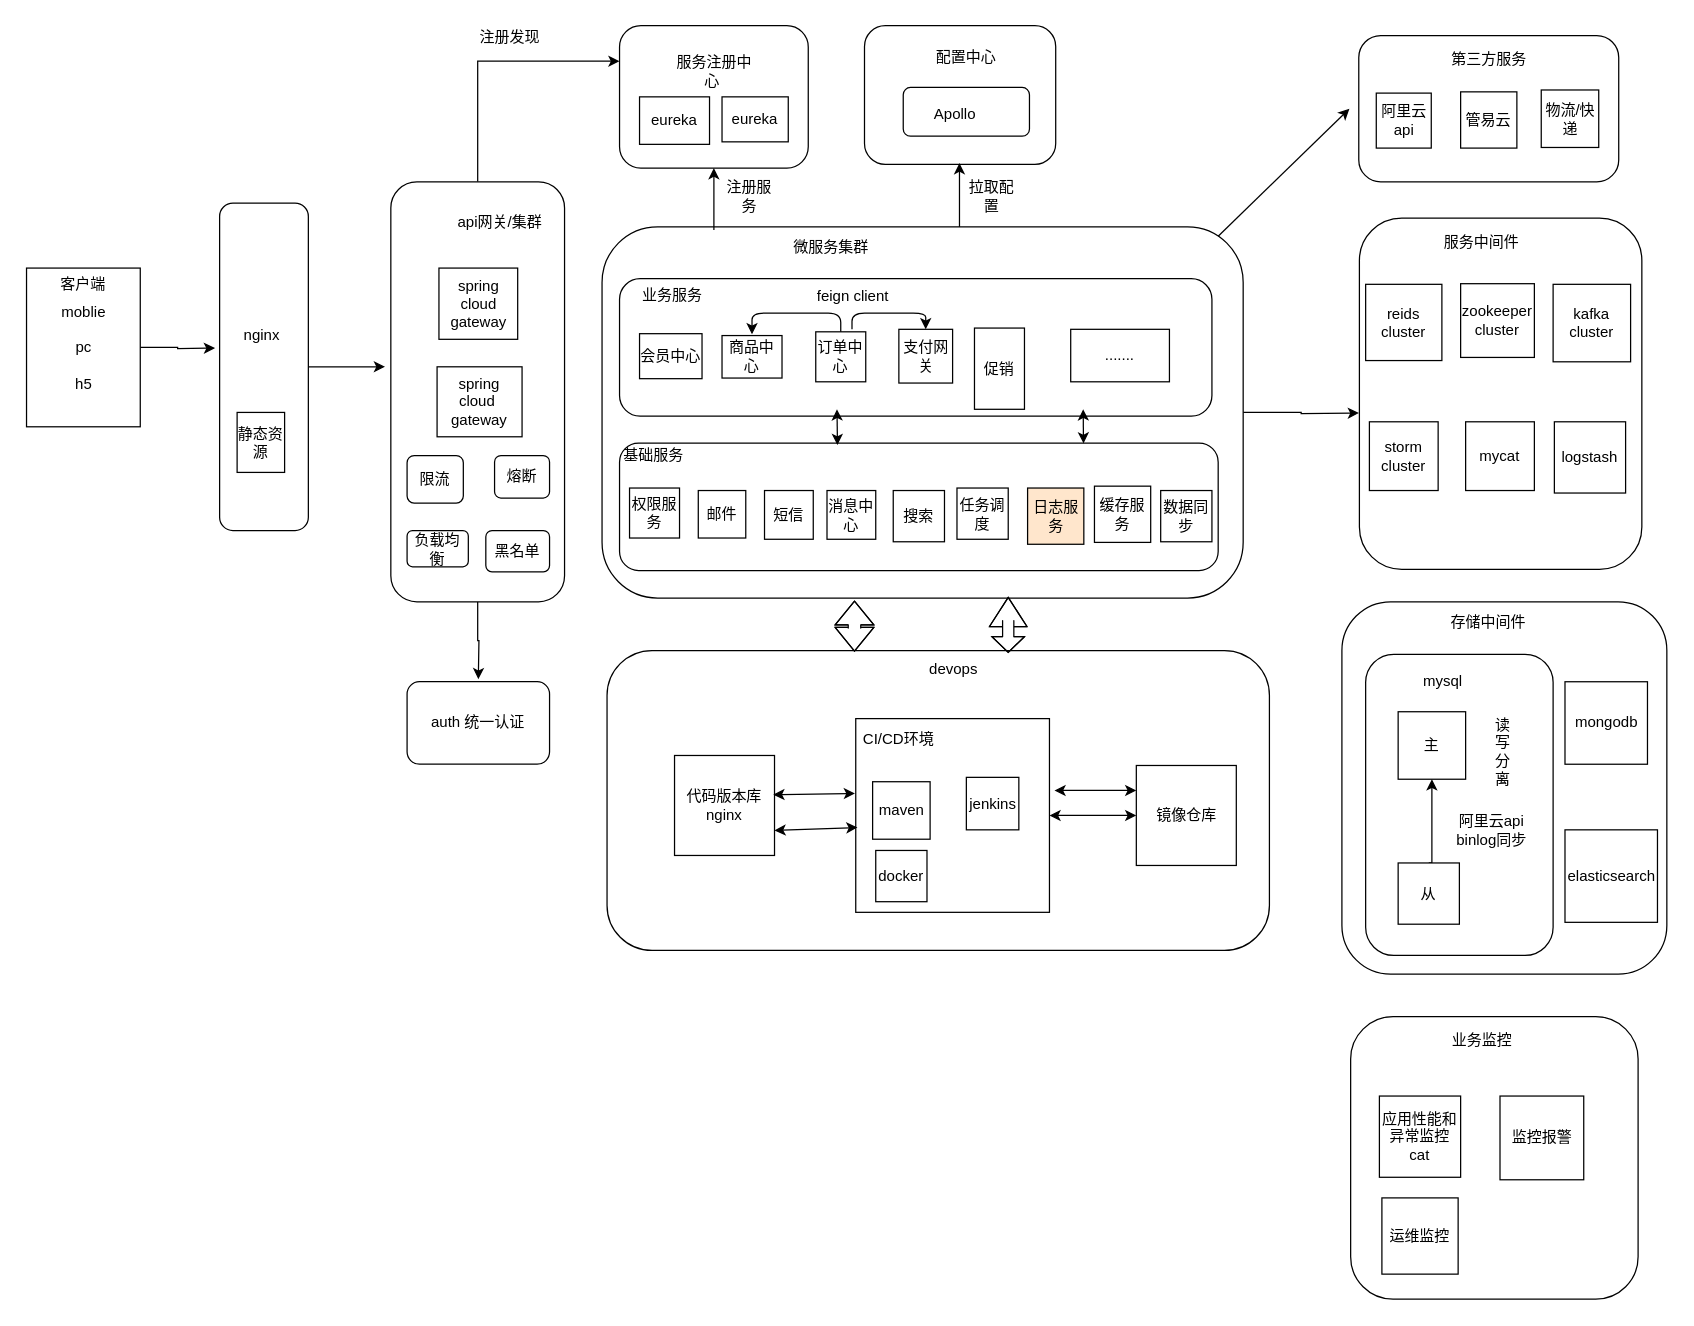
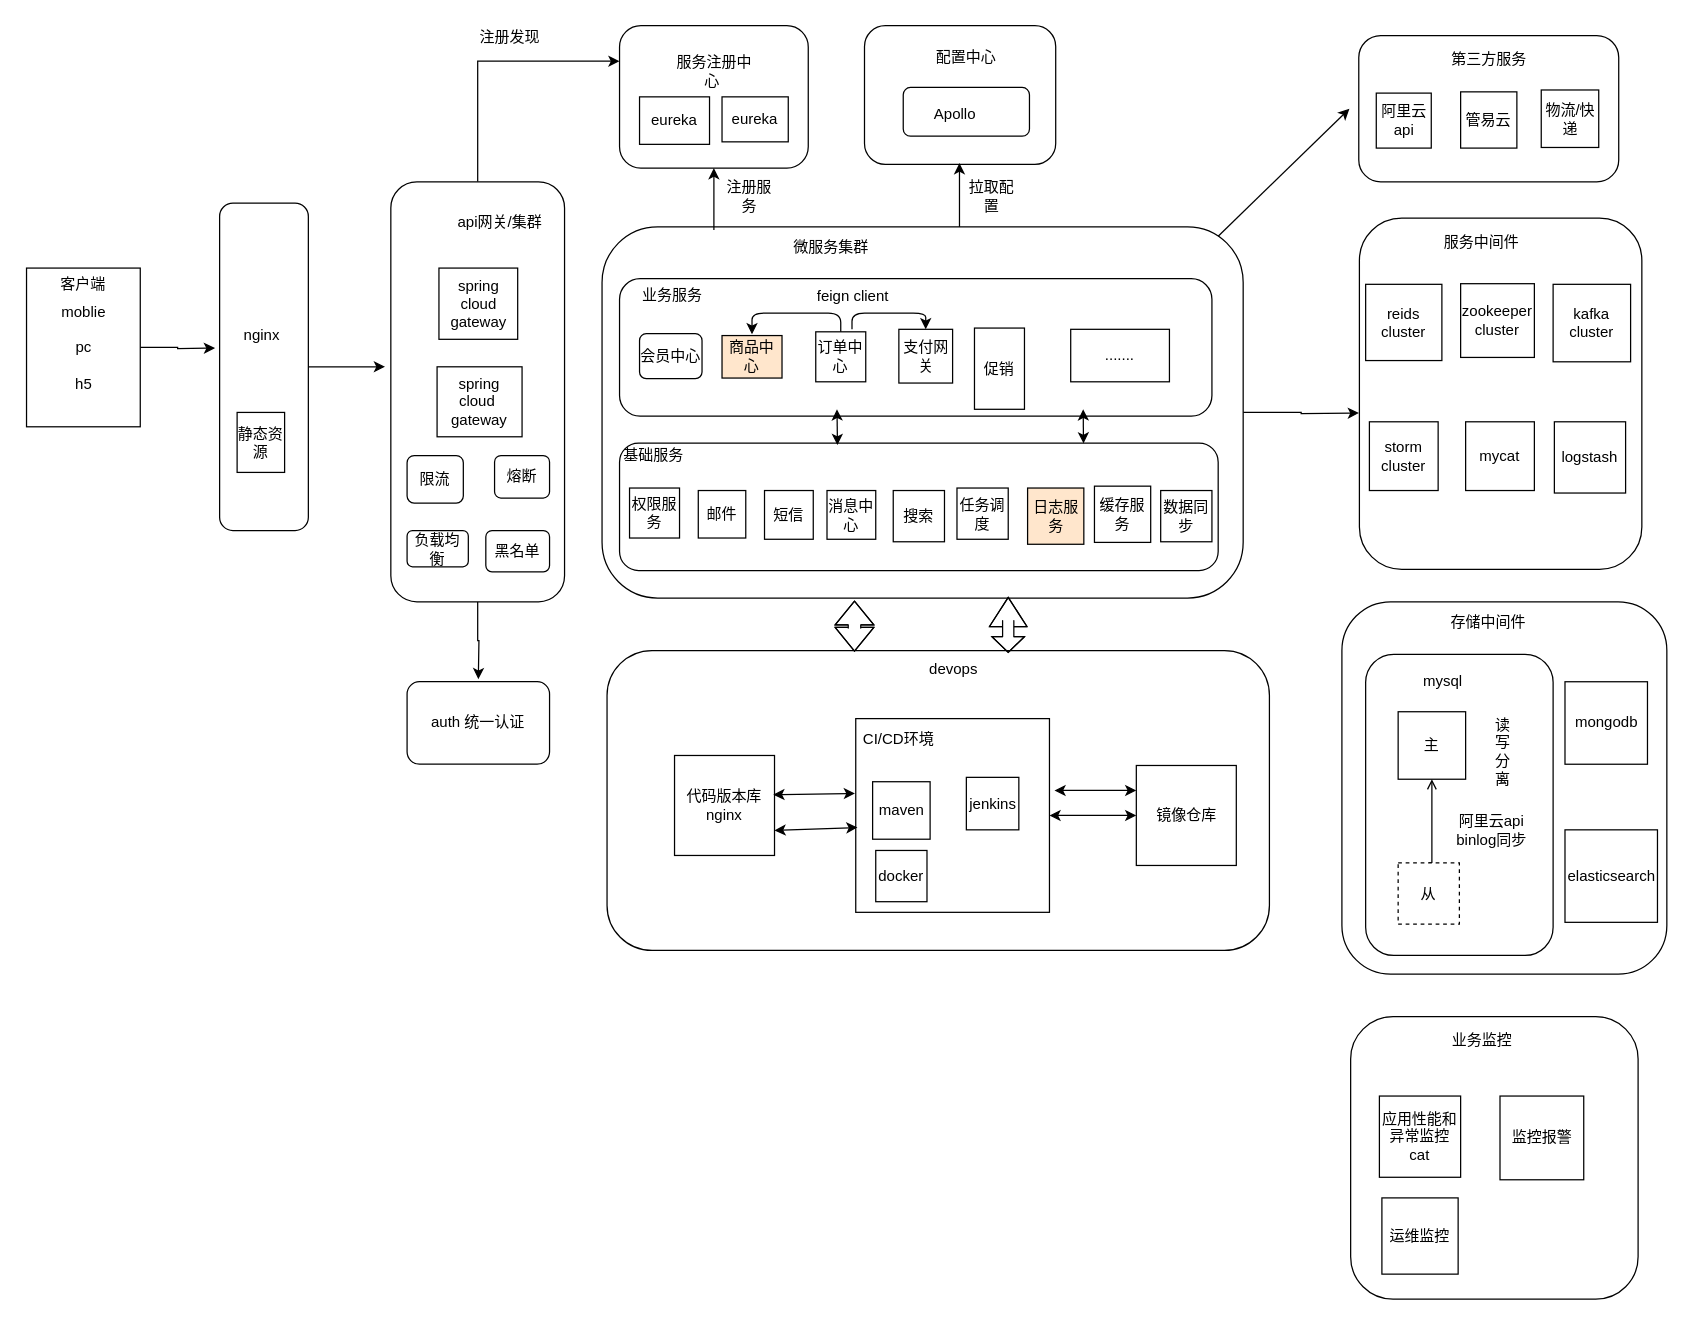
(671, 356) -> (671, 356)
(752, 357) -> (752, 357)
(1432, 789) -> (1432, 787)
(1429, 894) -> (1429, 894)
